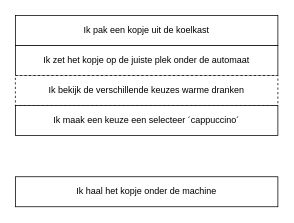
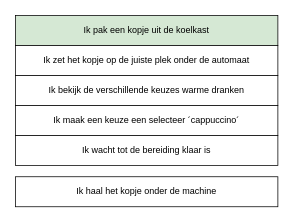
(147, 30) -> (147, 30)
(147, 90) -> (147, 90)
none -> (147, 150)
